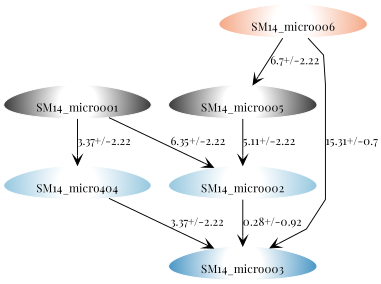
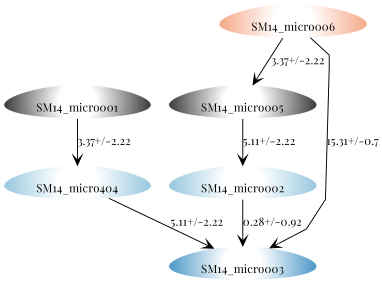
(295, 61) -> (298, 61)
(157, 140) -> none
(198, 223) -> (197, 223)
